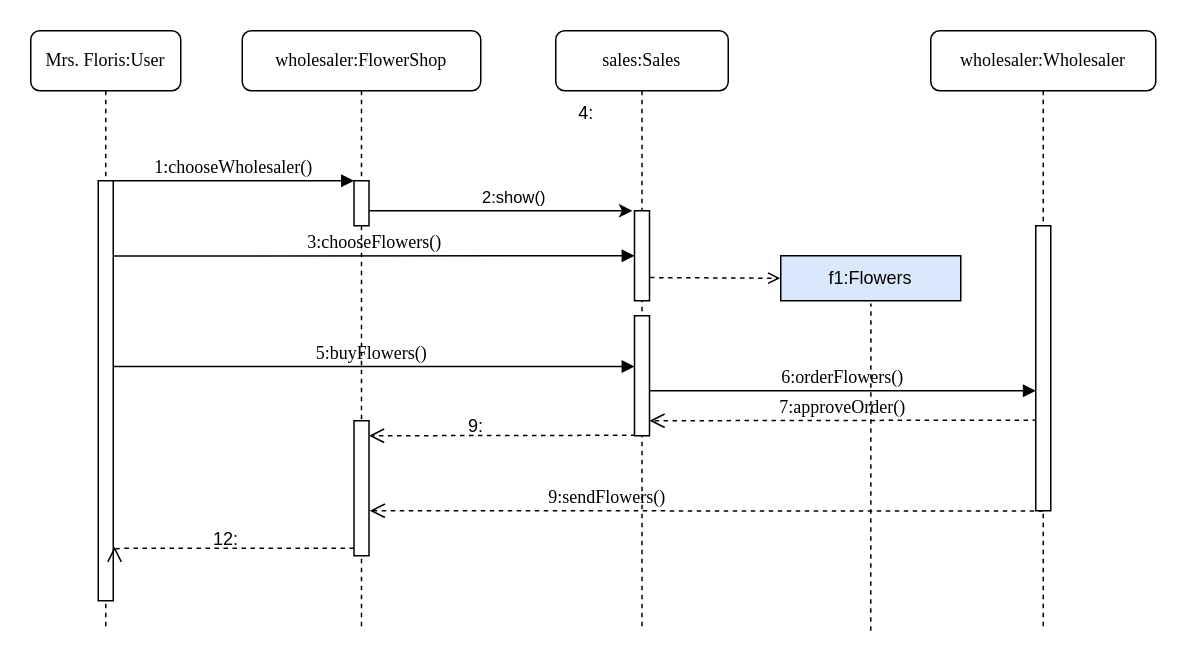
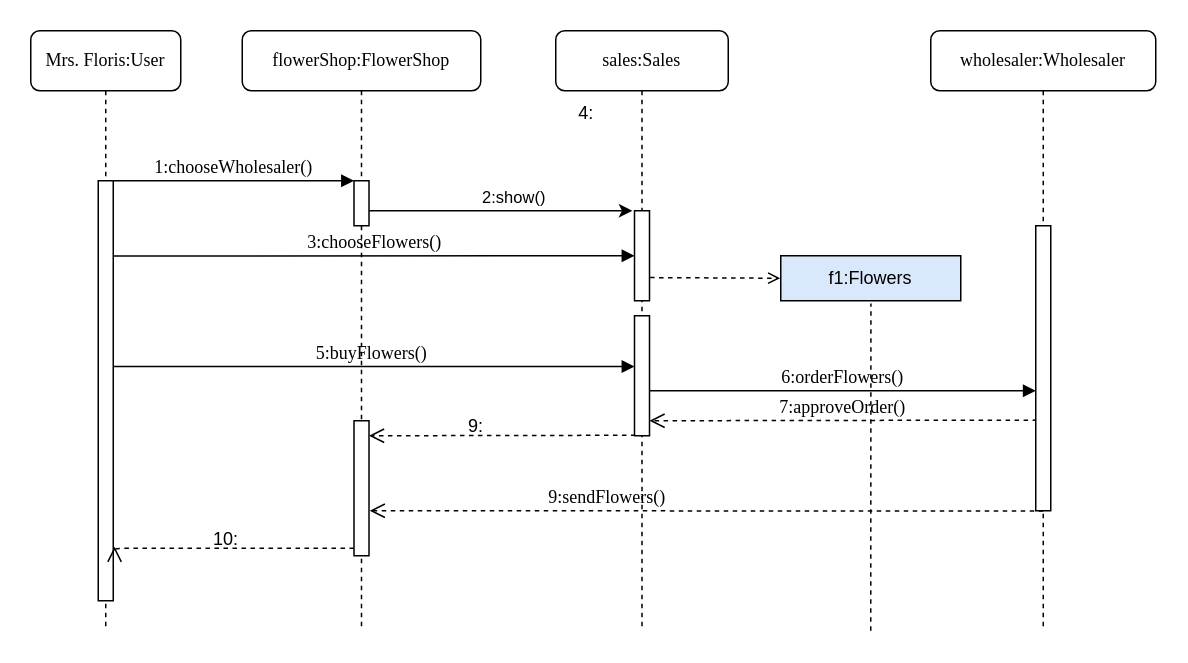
(362, 61) -> (362, 61)
(227, 540) -> (227, 540)
